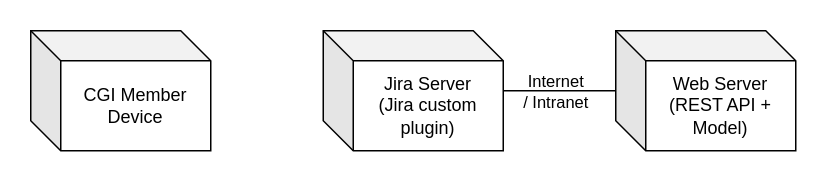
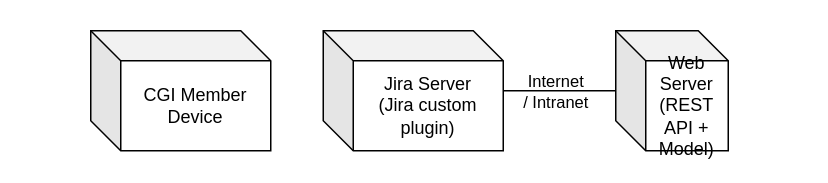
(121, 91) -> (181, 91)
(706, 91) -> (672, 91)
